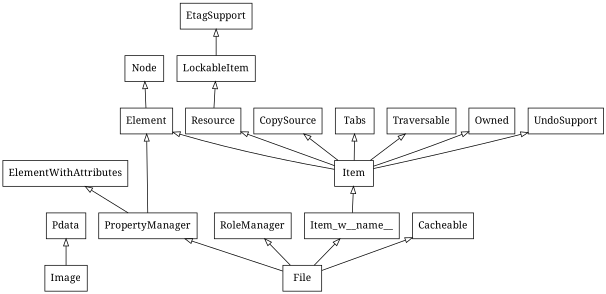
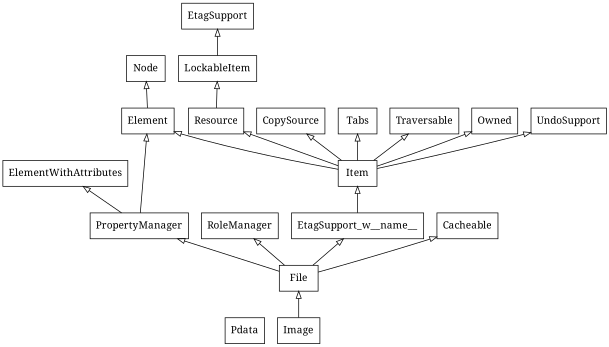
(352, 226) -> (358, 226)
(66, 256) -> (299, 308)
